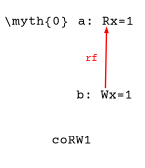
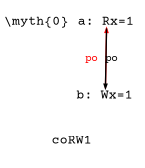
none -> (106, 56)
(92, 58) -> (92, 58)
